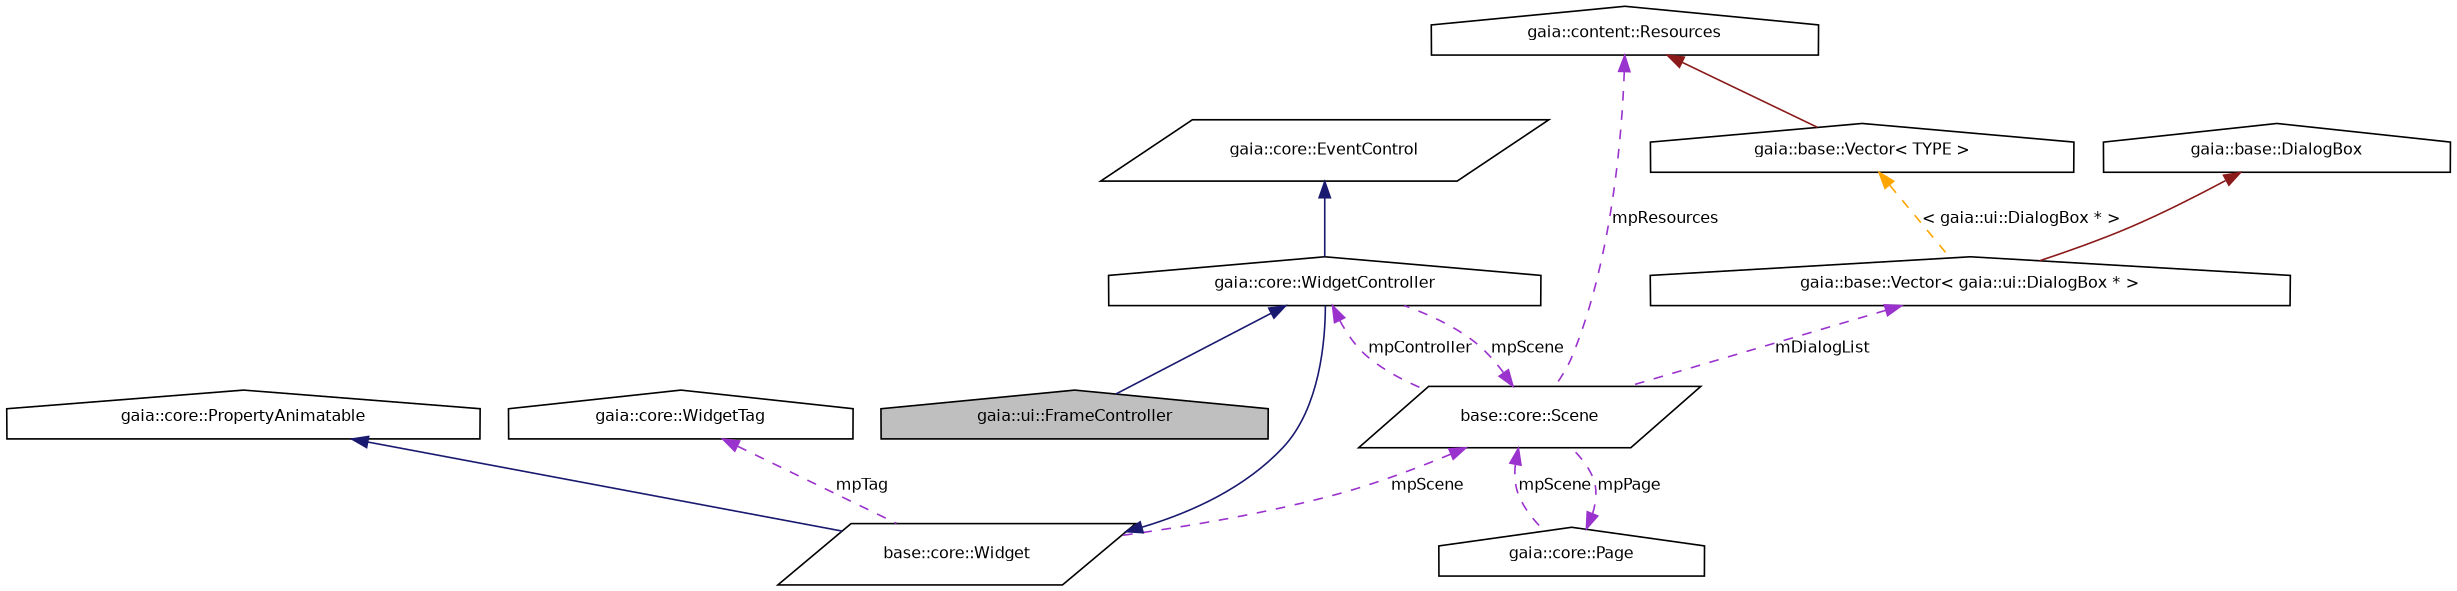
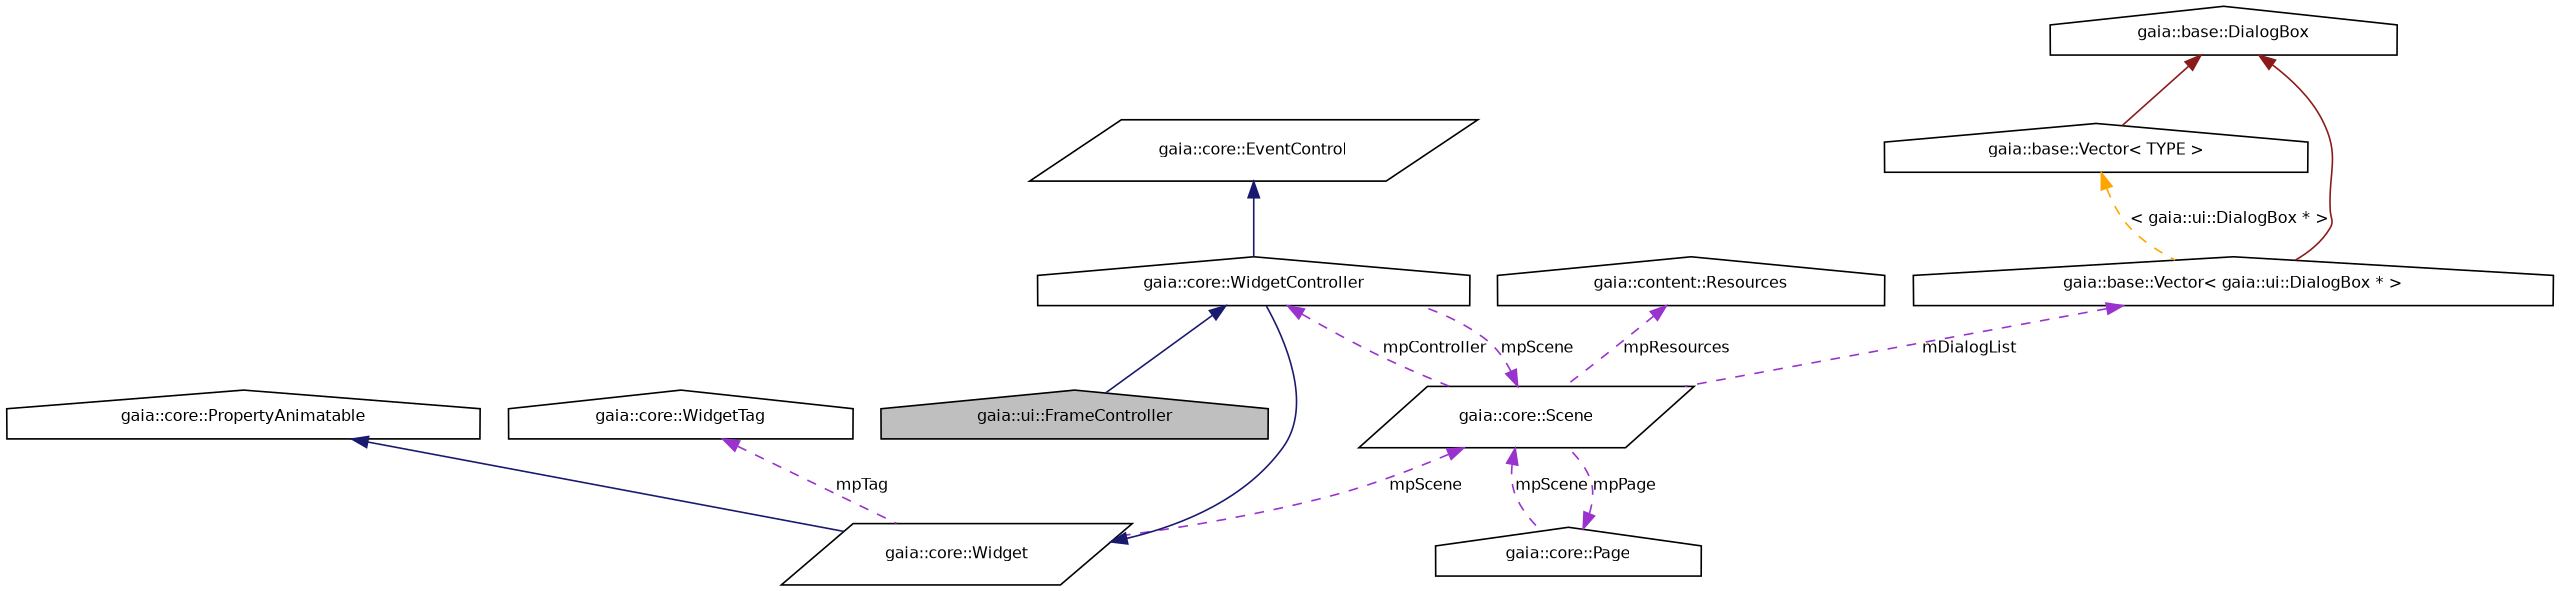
(1750, 95) -> (2155, 96)
(1530, 417) -> (1526, 417)
(957, 554) -> (957, 554)
